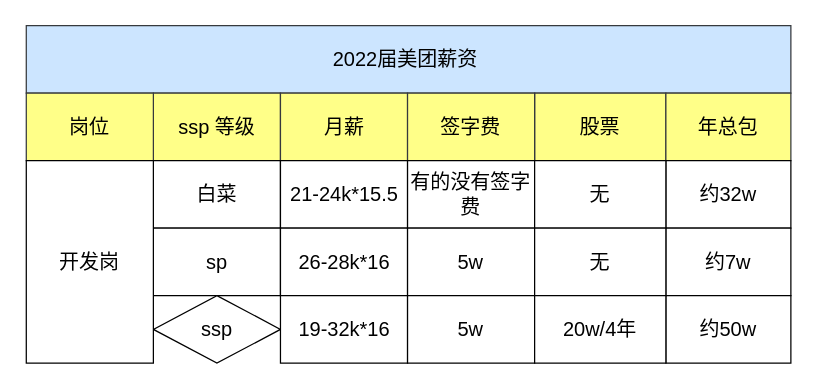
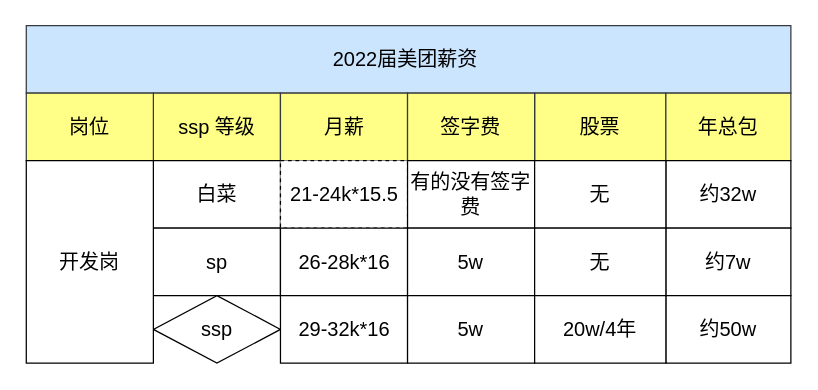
(344, 194) -> (344, 194)
(344, 329) -> (344, 329)
